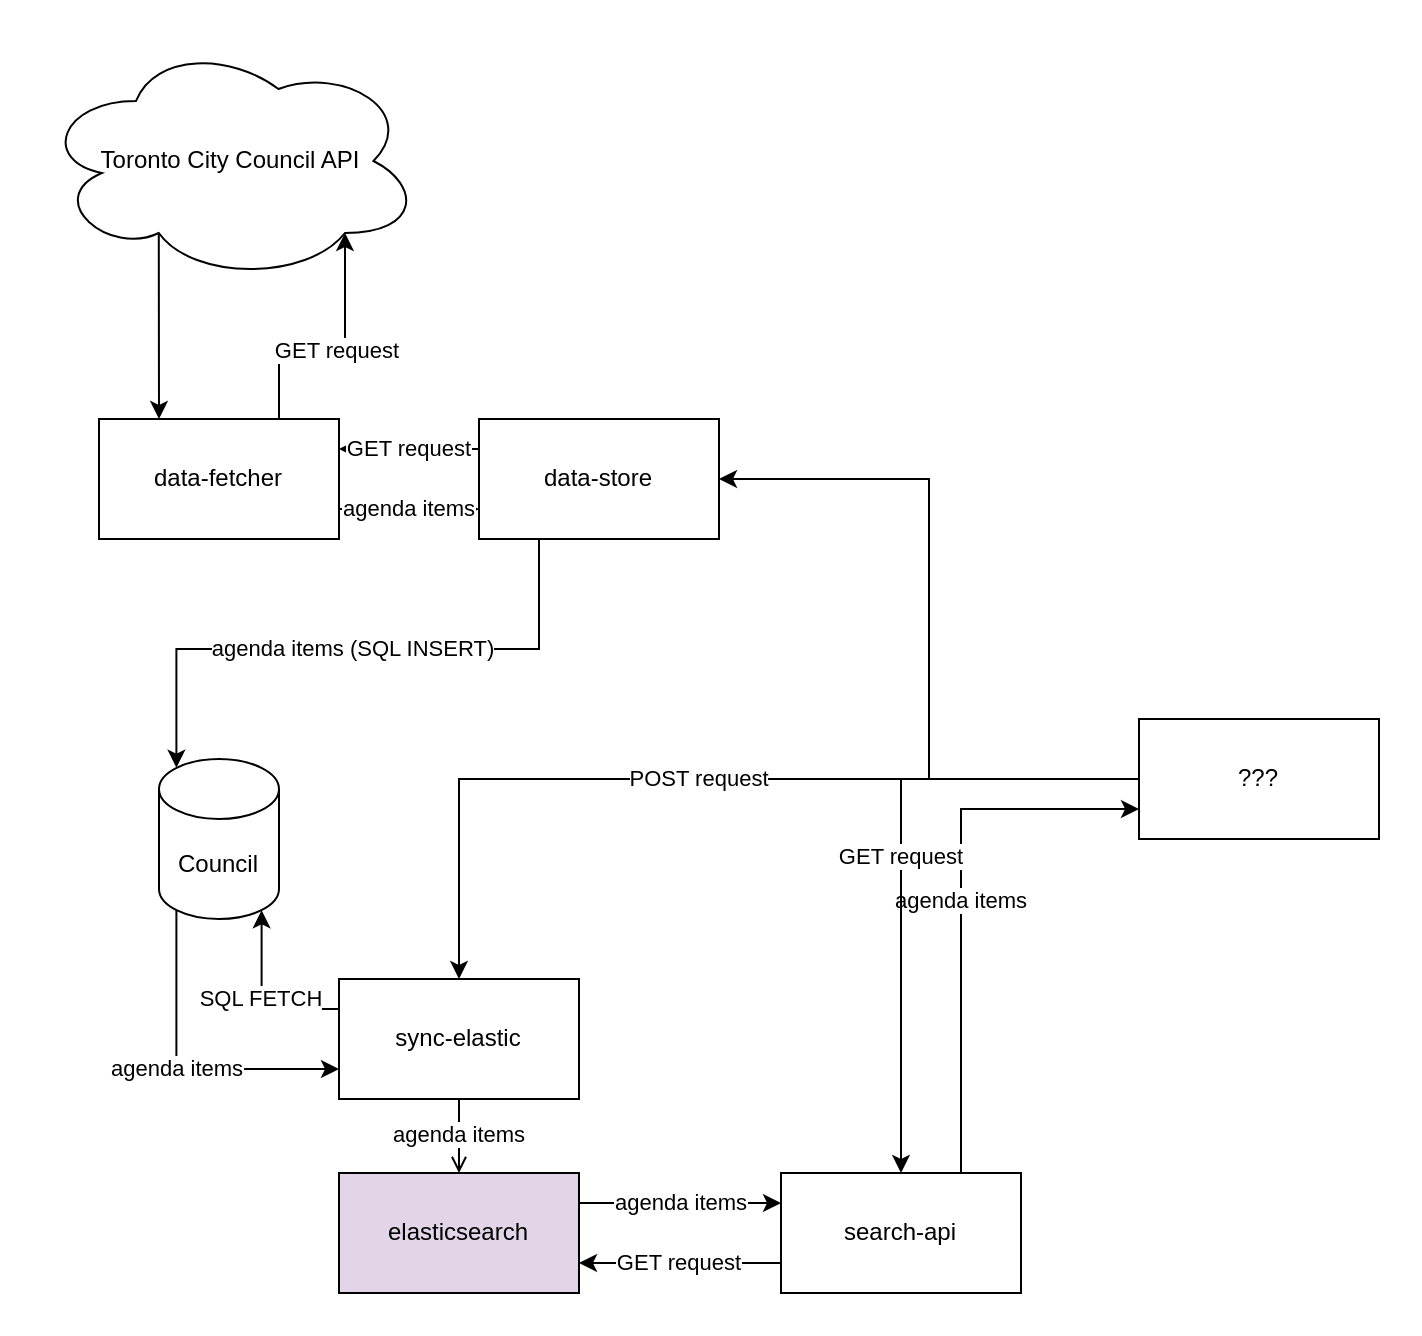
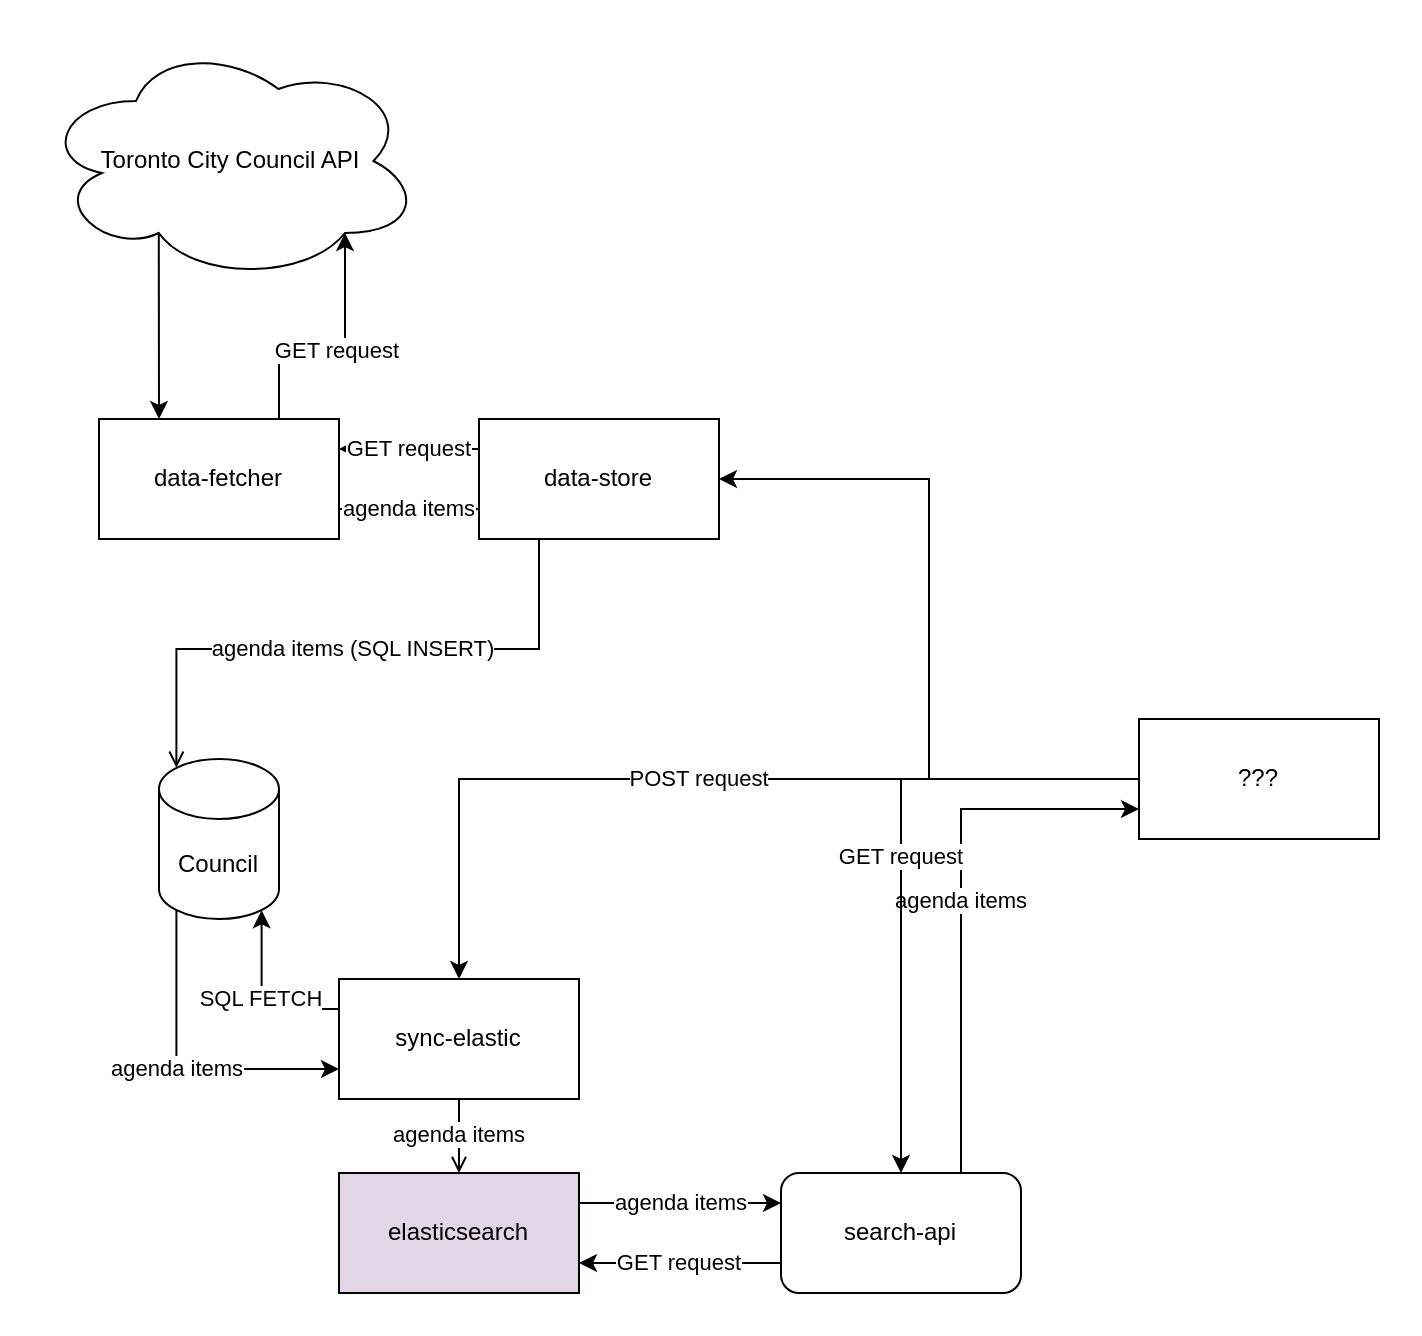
(176, 753) -> (176, 756)
(901, 1233) -> (901, 1233)
